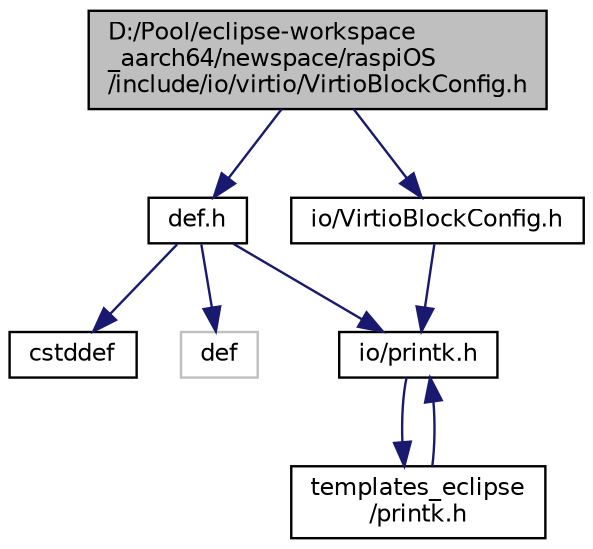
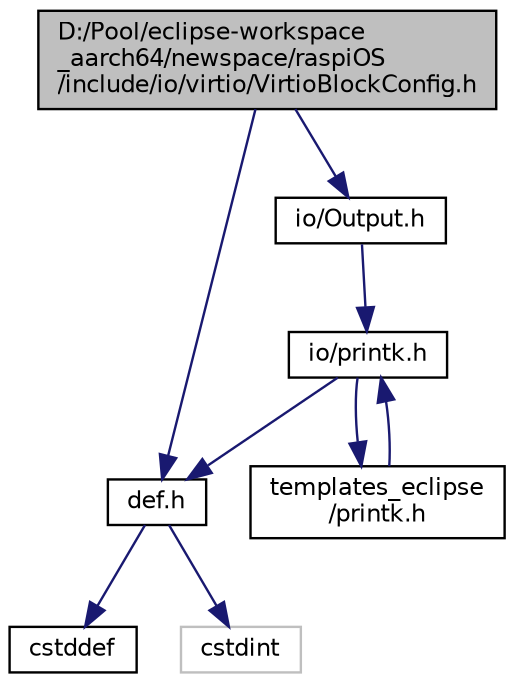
(437, 221) -> (361, 221)
(298, 282) -> (273, 421)
(219, 355) -> (241, 650)
